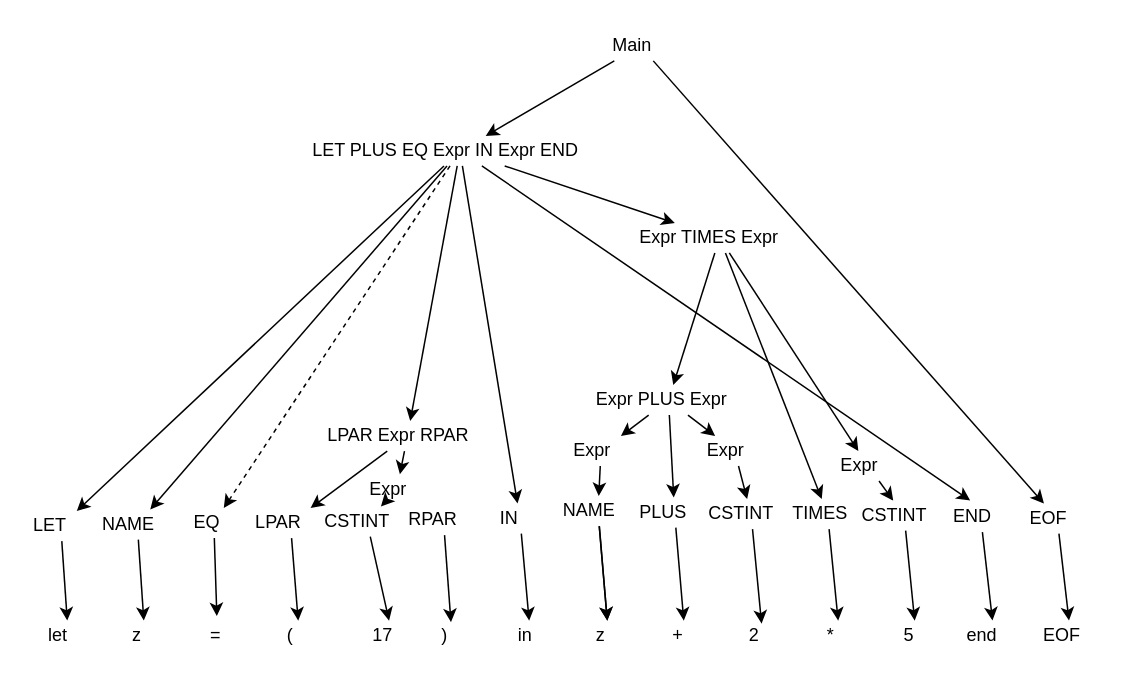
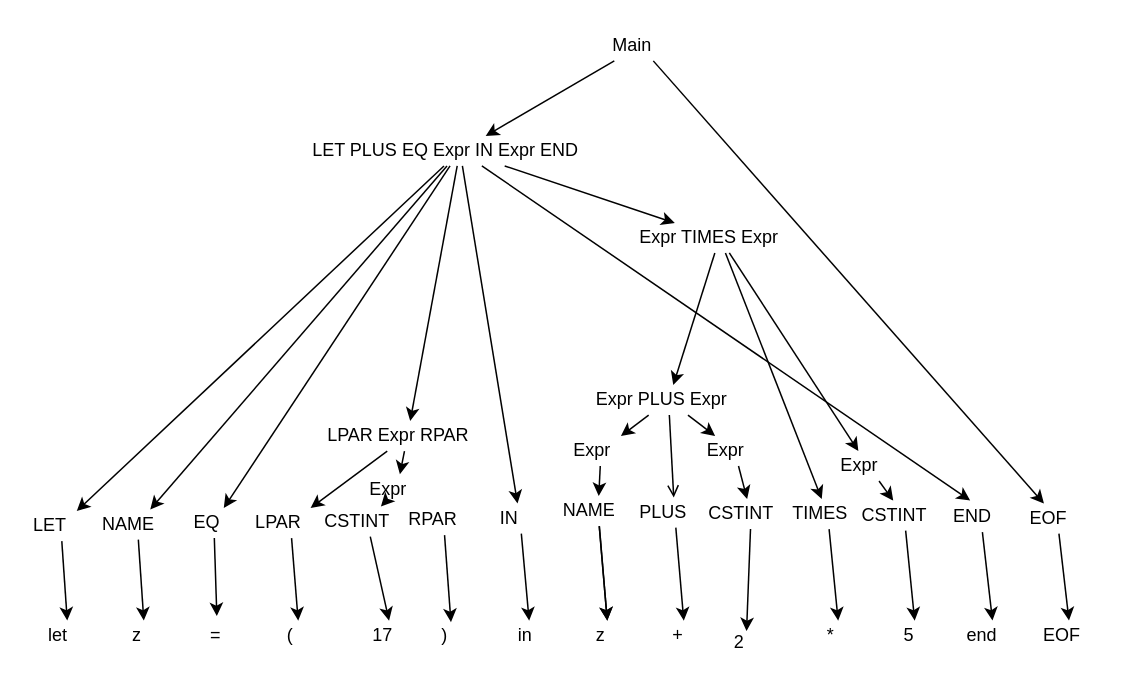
(339, 333) -> (339, 333)
(673, 486) -> (673, 488)
(761, 635) -> (746, 643)
